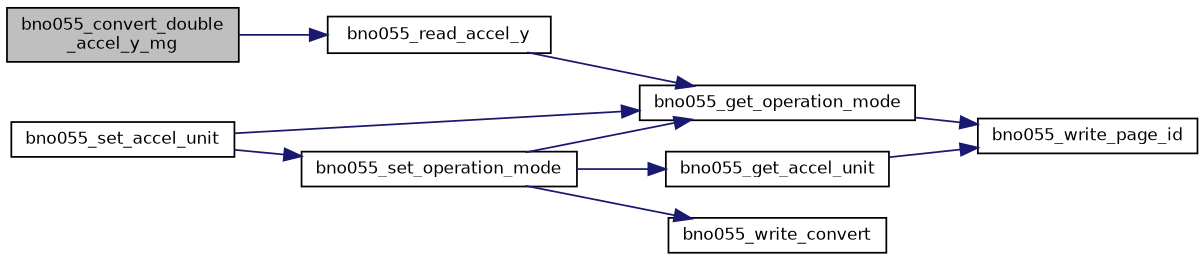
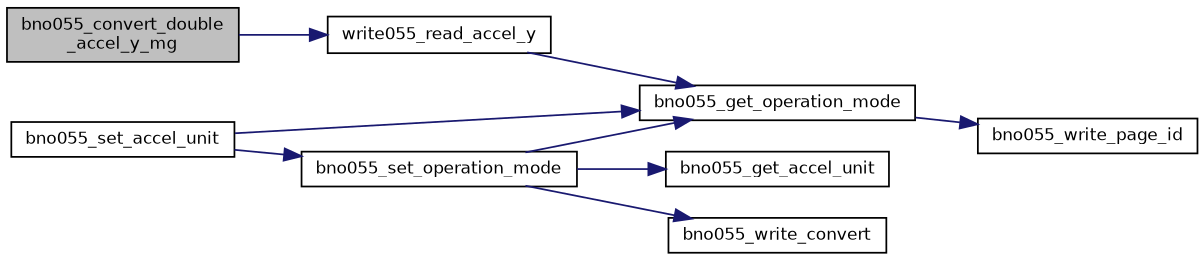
(439, 35) -> (439, 35)
(925, 153) -> none
